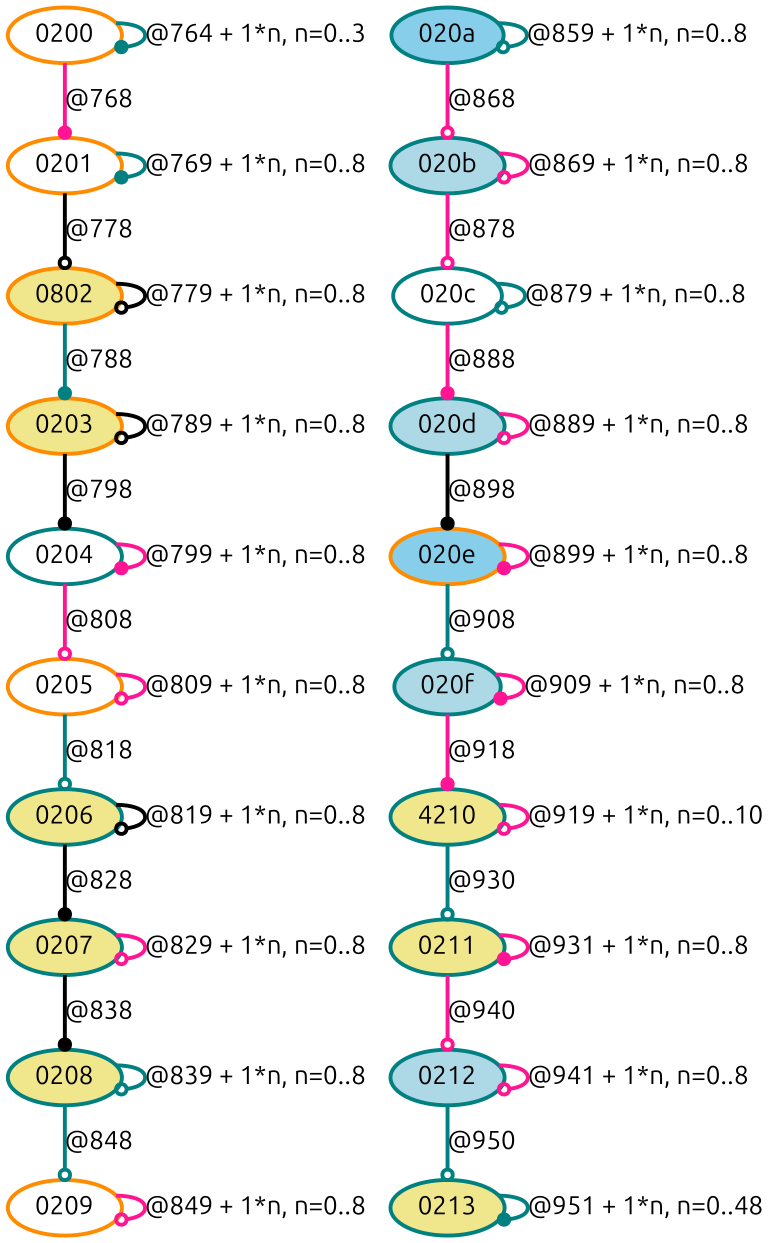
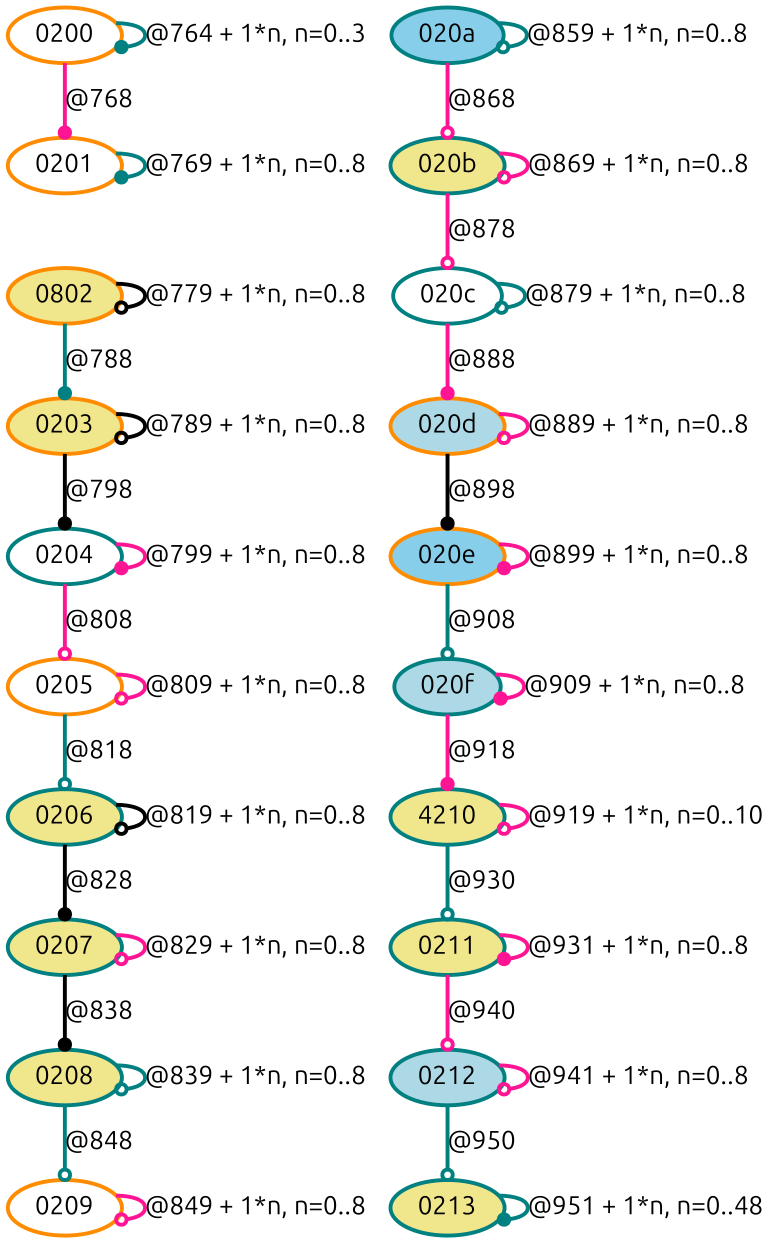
(448, 166) -> (448, 166)
(65, 225) -> none
(448, 426) -> (448, 426)
